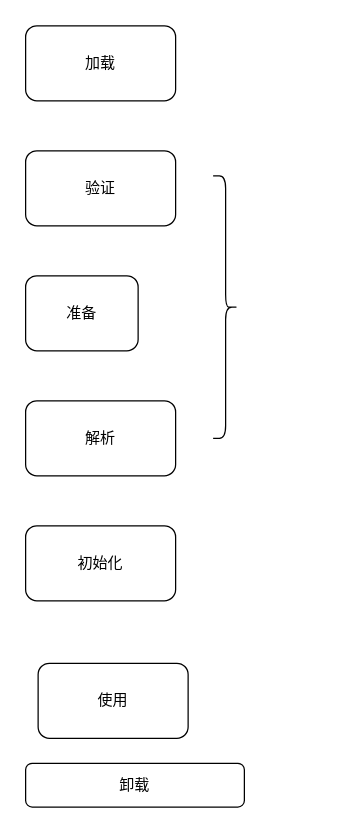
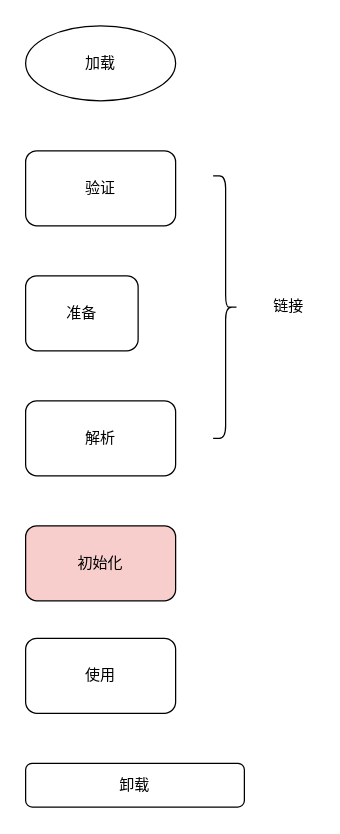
(101, 63) -> (101, 63)
none -> (288, 307)
(101, 563) -> (101, 563)
(113, 701) -> (101, 676)
